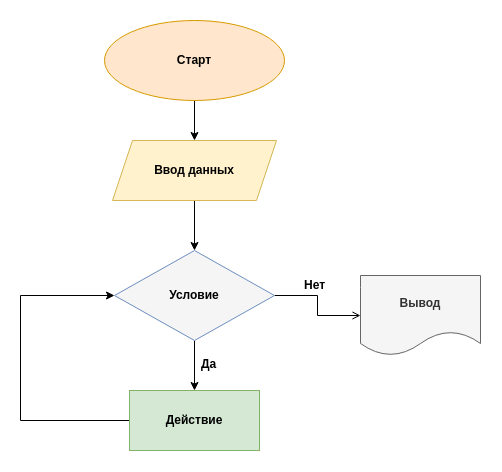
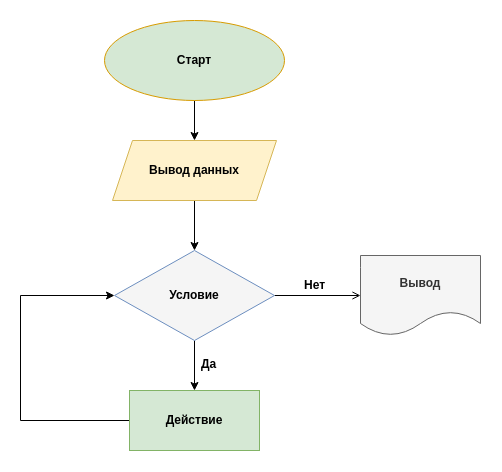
(195, 61) -> (195, 61)
(195, 171) -> (195, 171)
(421, 316) -> (421, 296)
